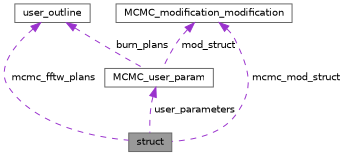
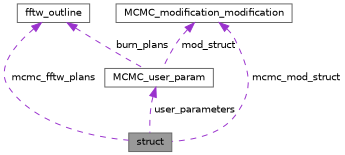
(52, 13) -> (53, 13)
